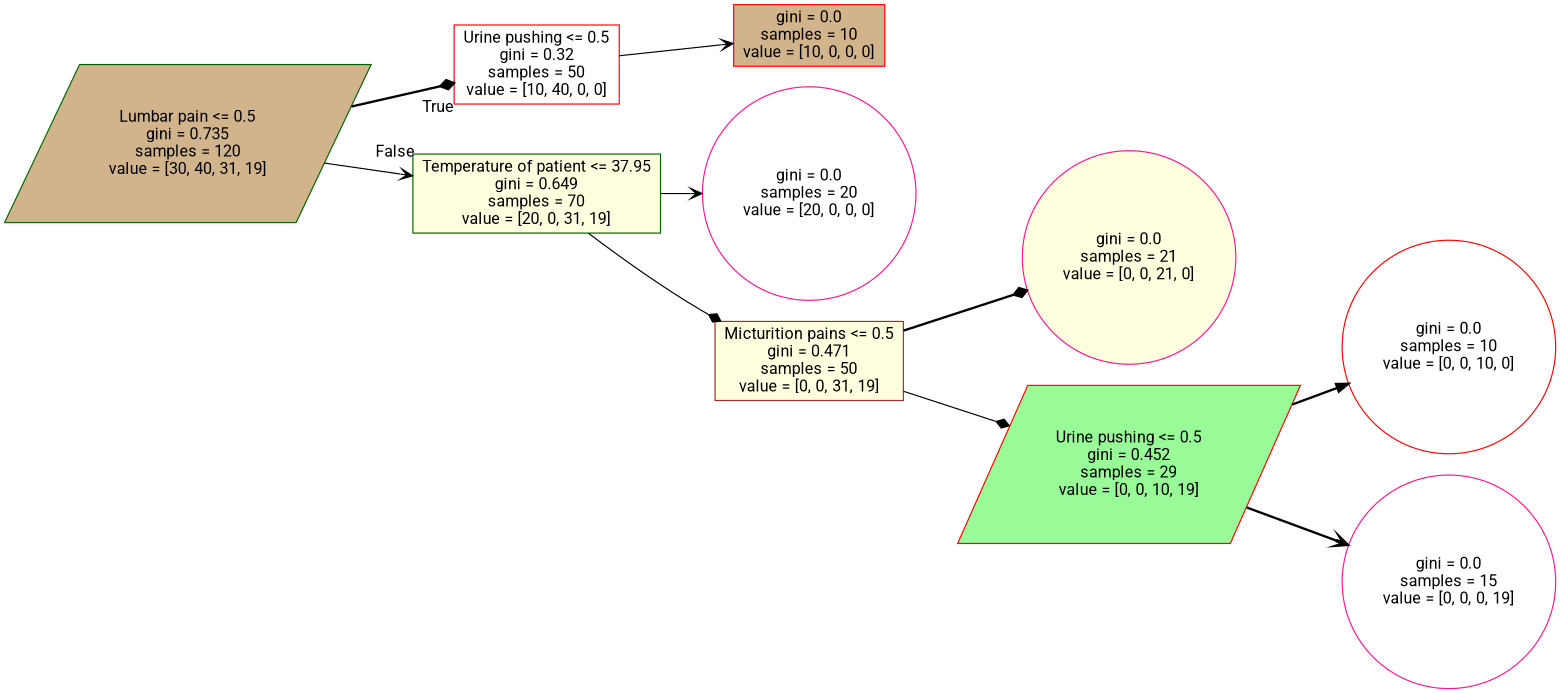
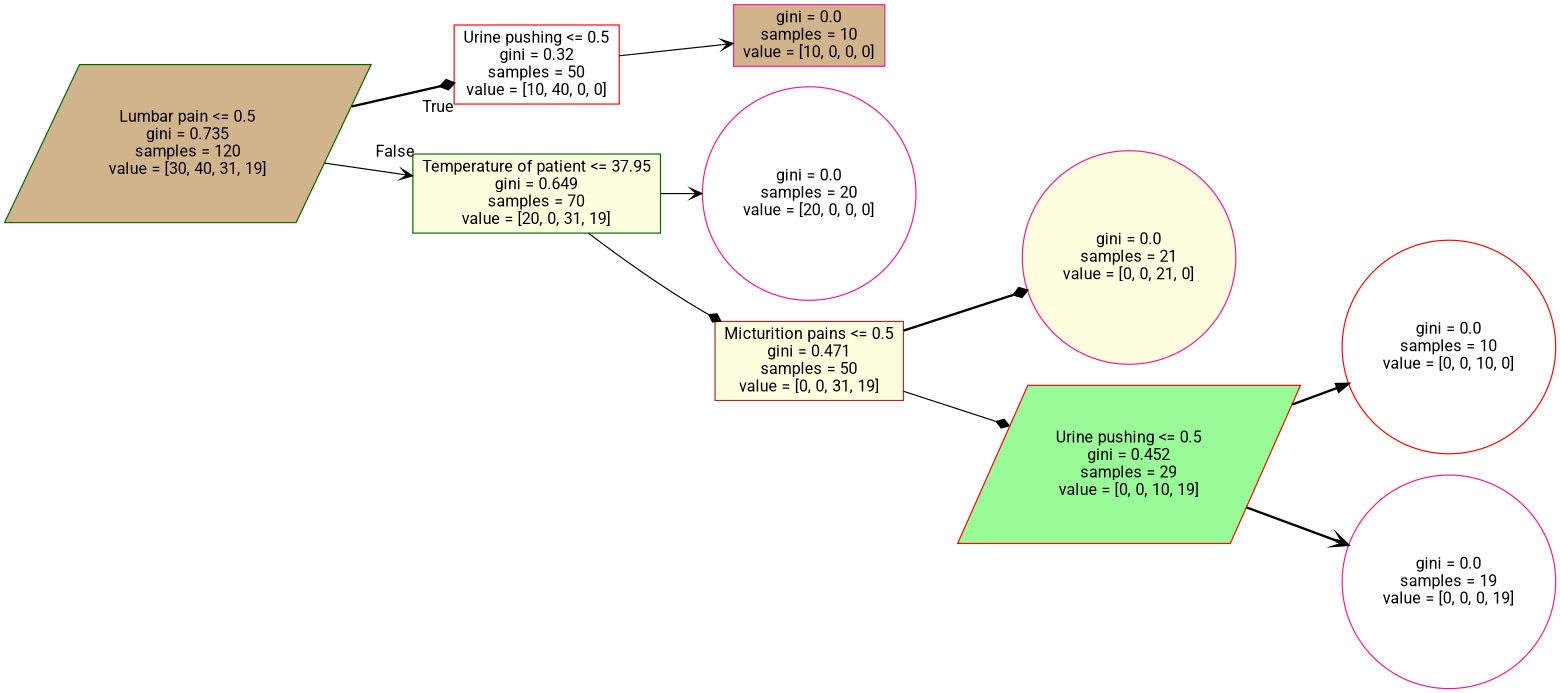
(809, 35) -> (809, 35)
(1449, 582) -> (1449, 582)
